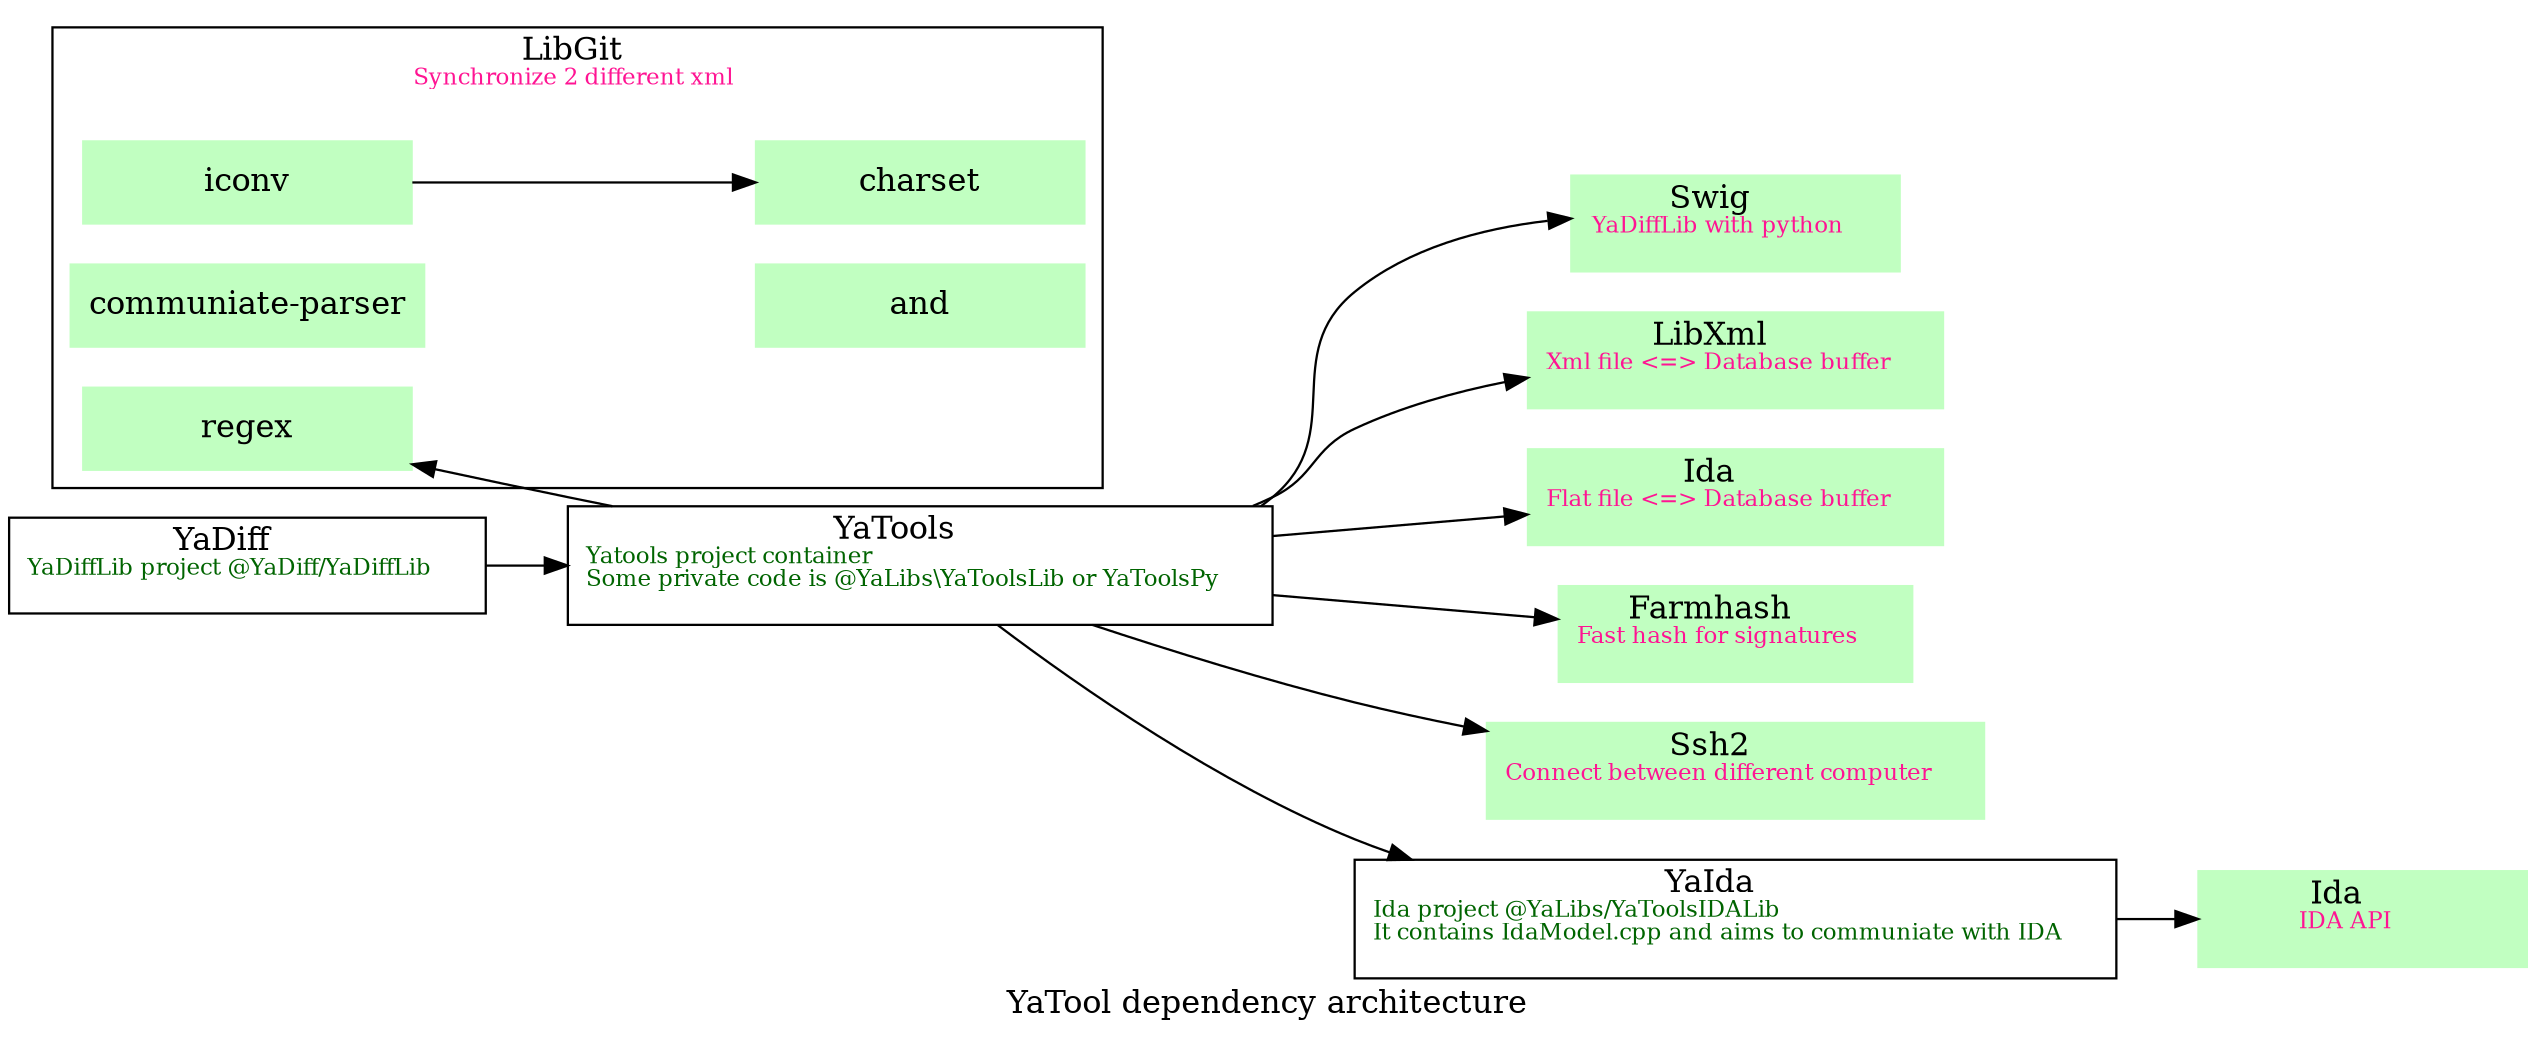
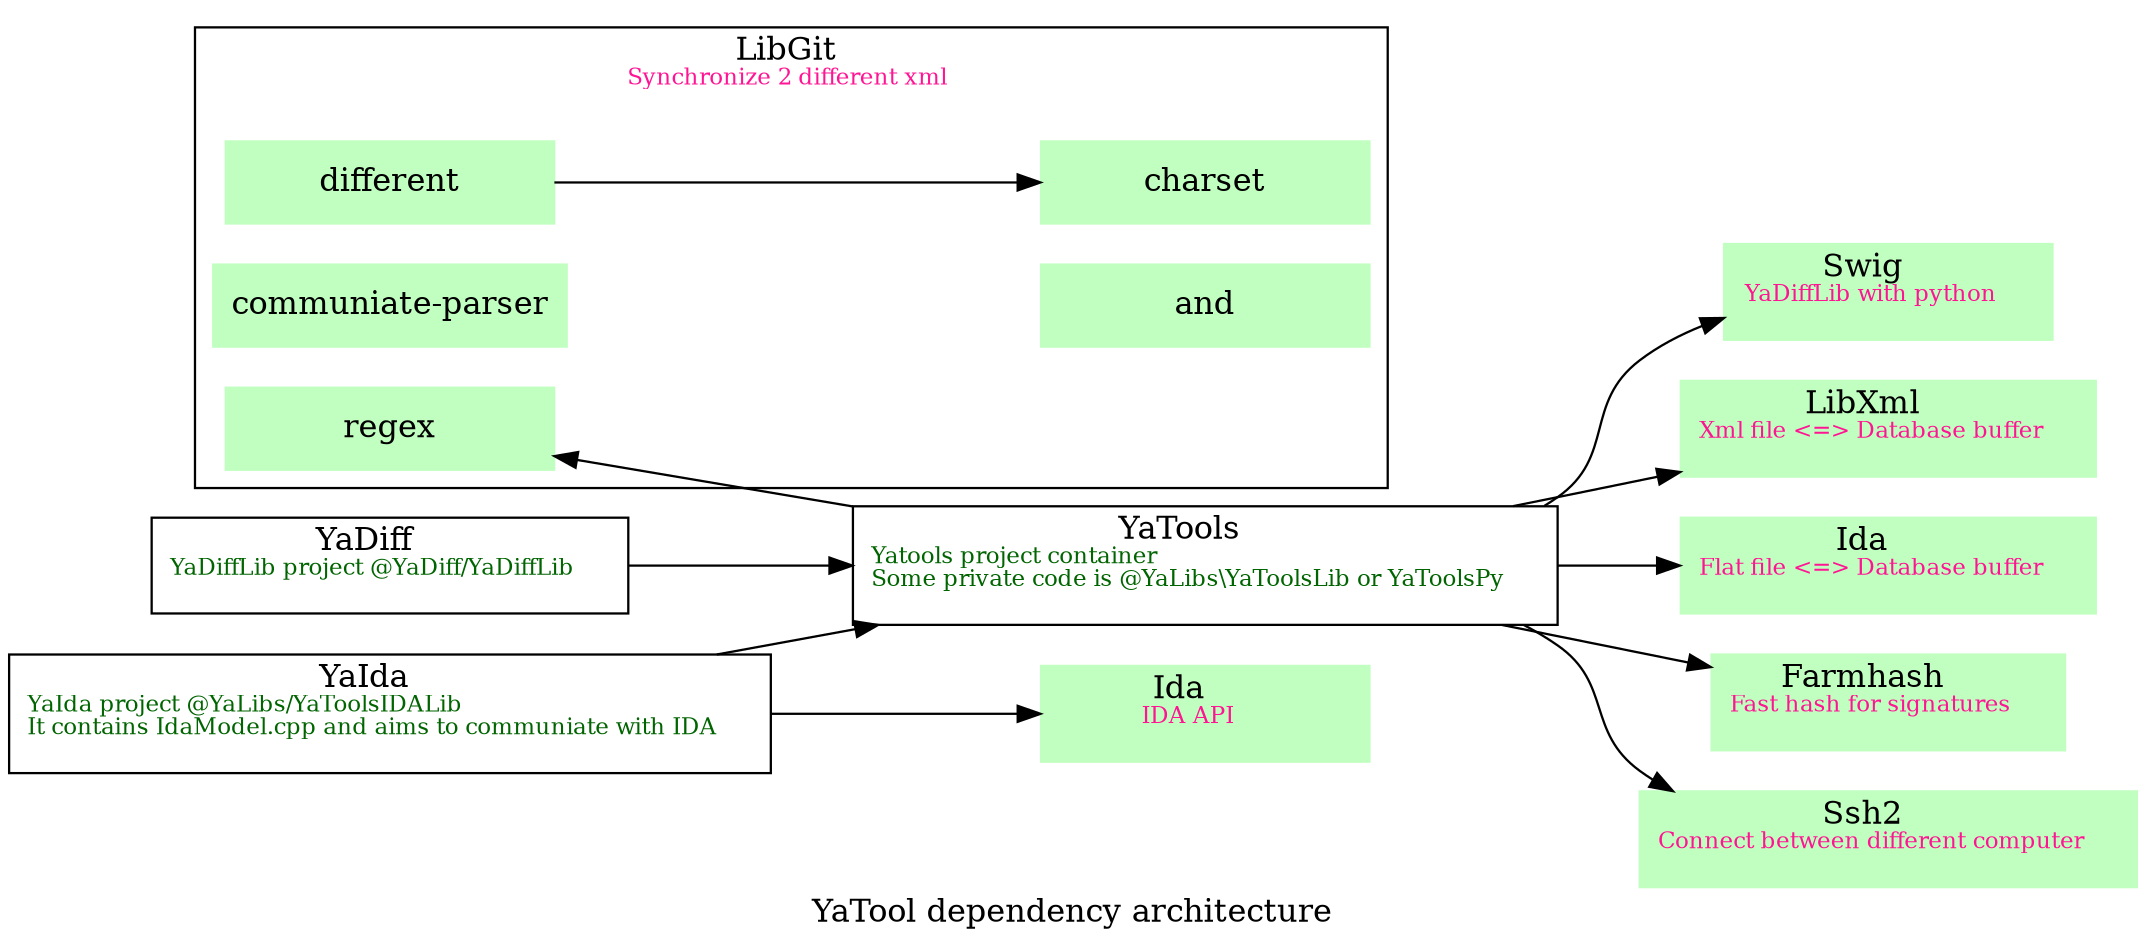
(247, 182) -> (390, 182)
(1186, 753) -> (786, 642)
(1594, 910) -> (262, 705)
